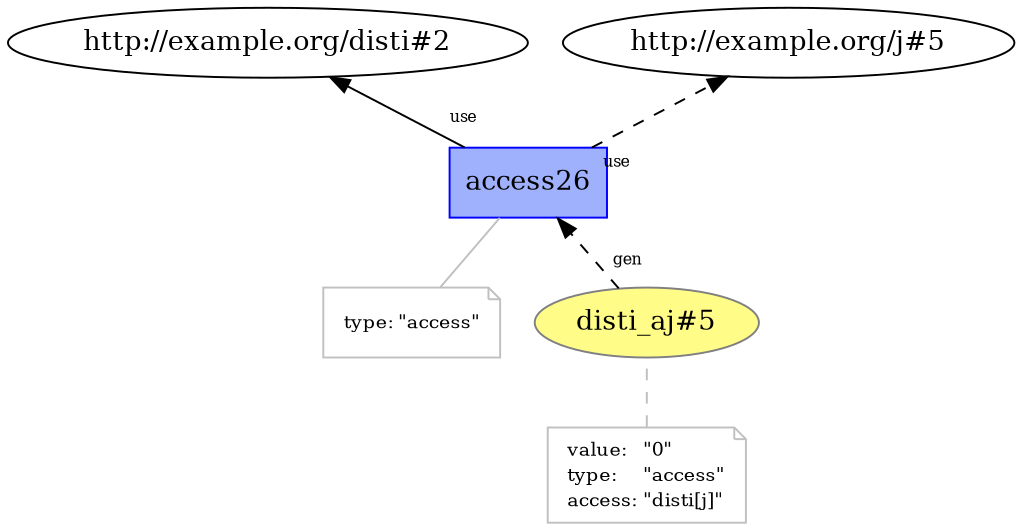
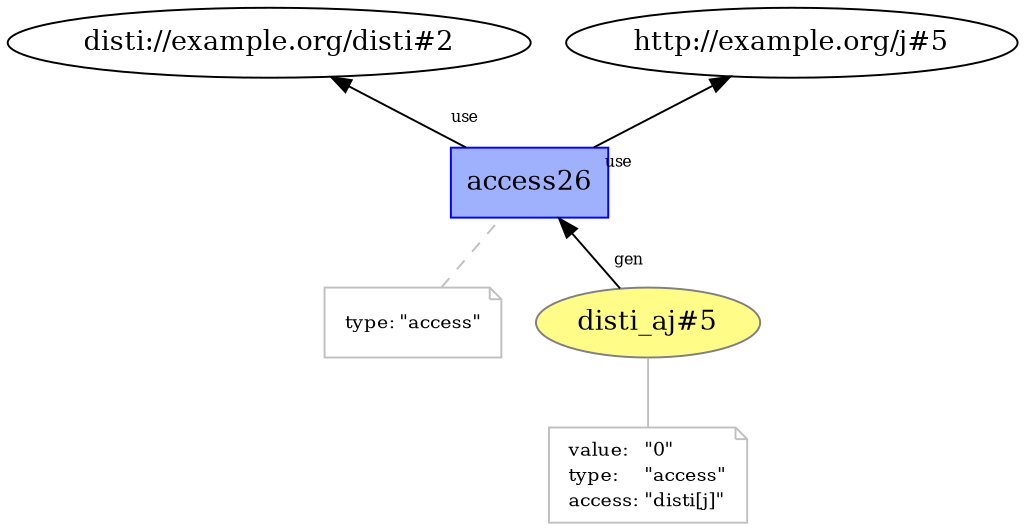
(268, 43) -> (269, 43)
(651, 117) -> (653, 117)
(470, 252) -> (471, 252)
(595, 261) -> (596, 261)
(647, 393) -> (648, 393)
